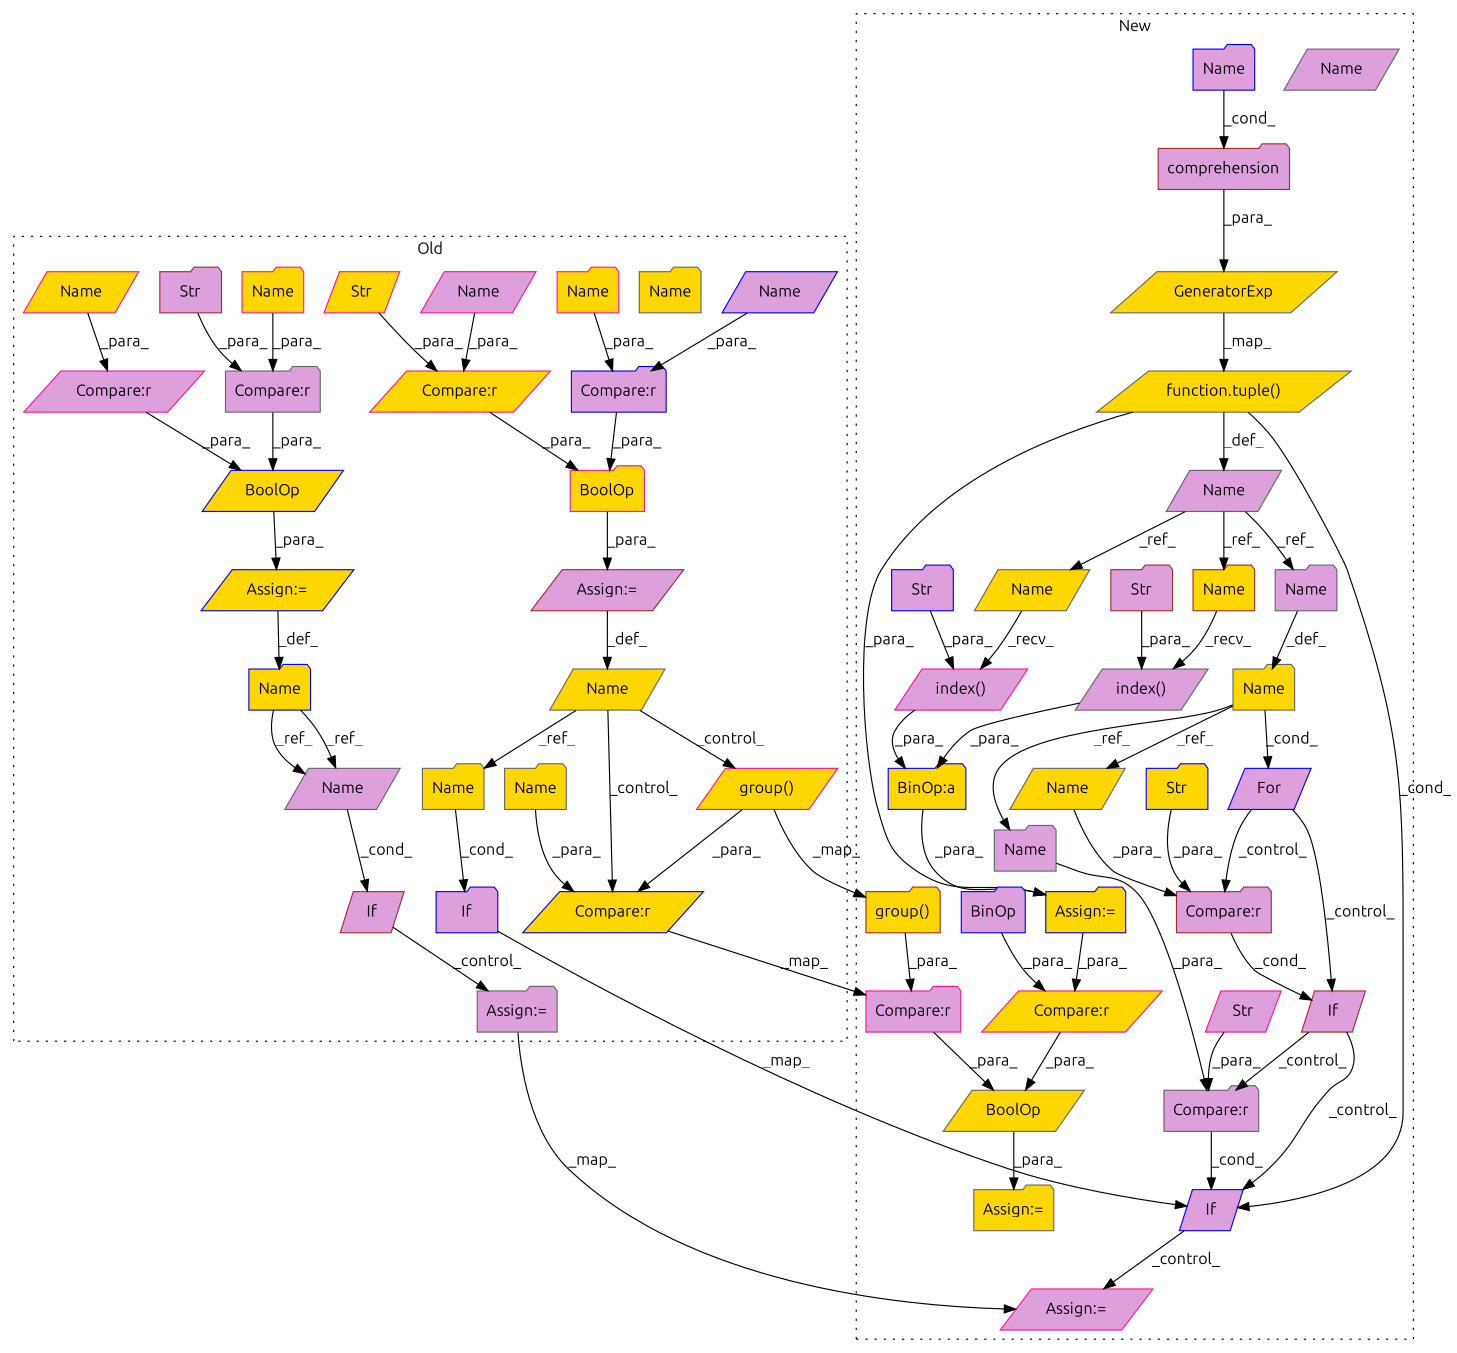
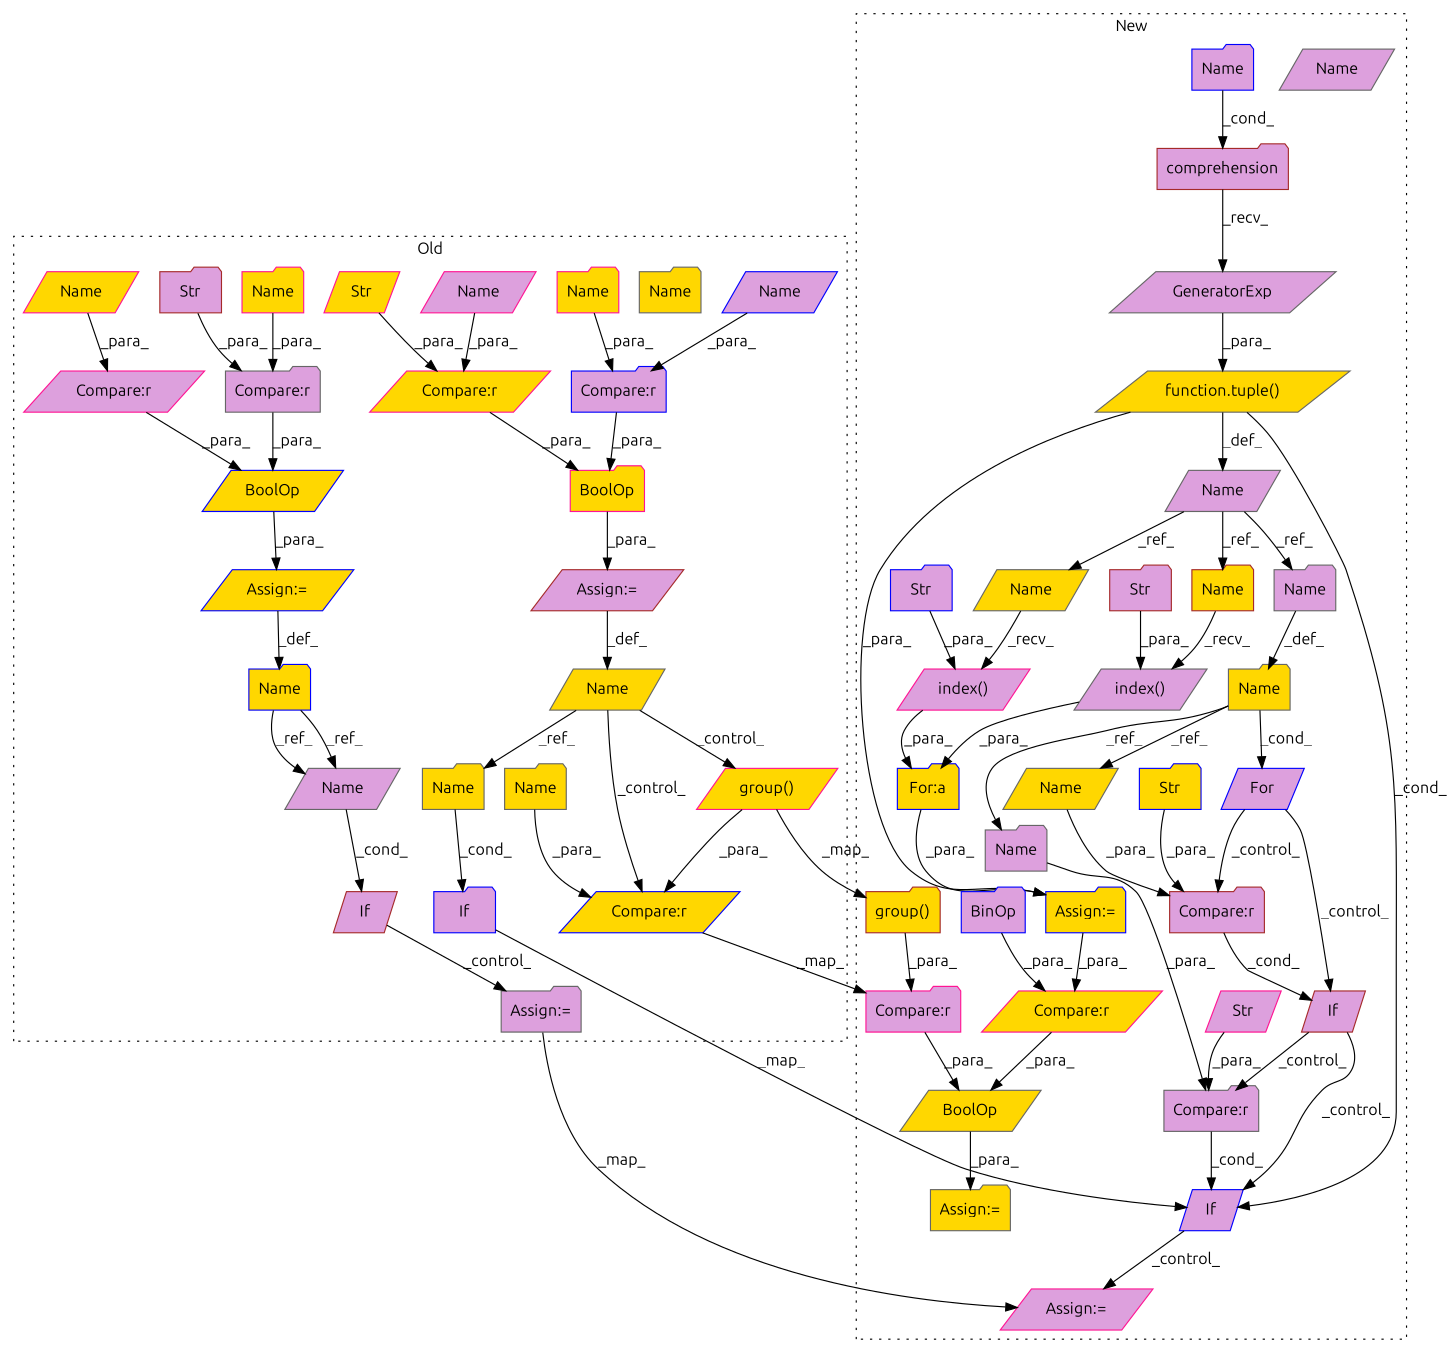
(1248, 219) -> (1246, 219)
(1224, 292) -> (1223, 292)
(1248, 342) -> (1247, 342)
(927, 789) -> (928, 789)
